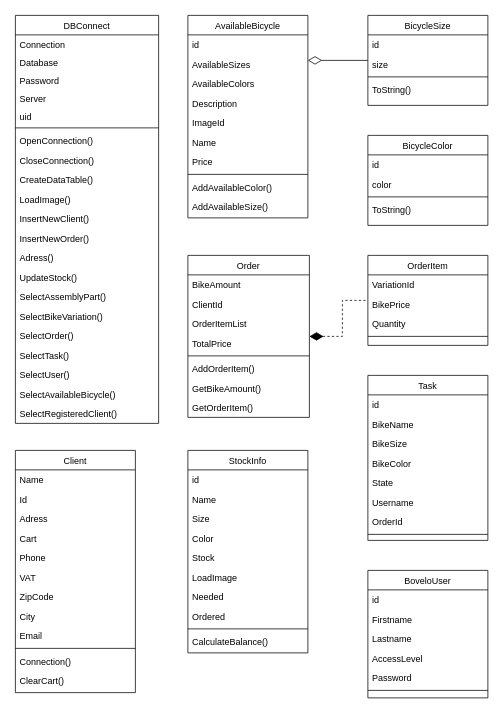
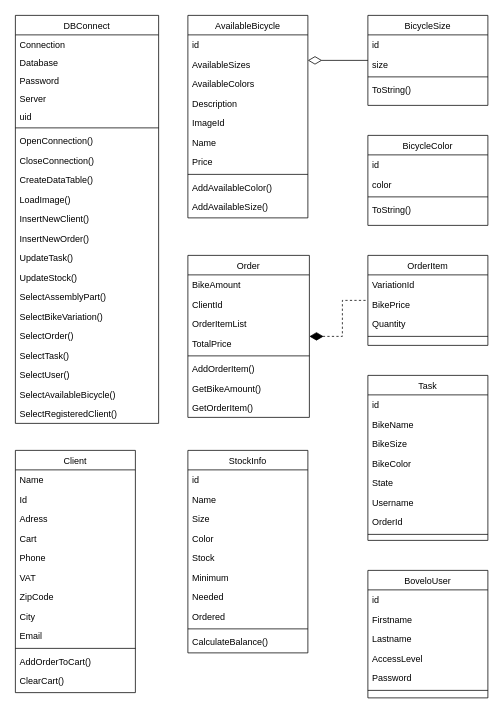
(40, 258) -> (50, 258)
(215, 578) -> (207, 578)
(49, 662) -> (60, 662)
